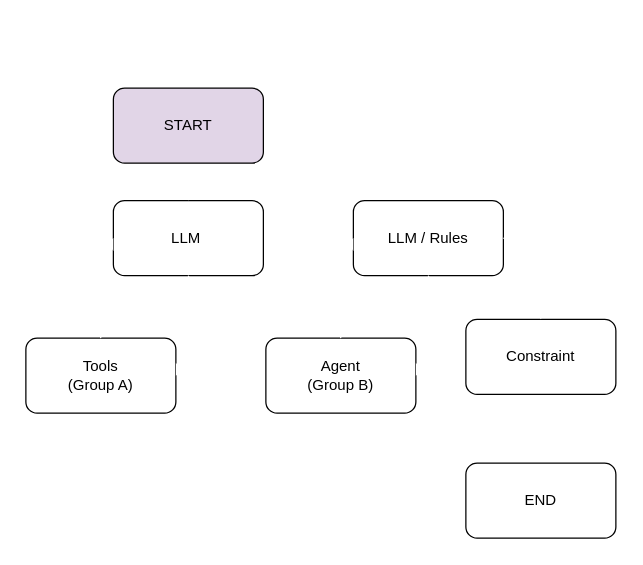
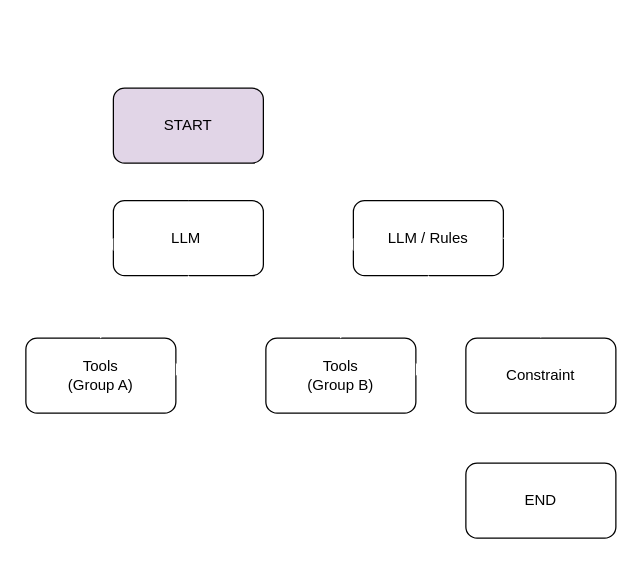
(541, 357) -> (541, 376)
(341, 376) -> (341, 376)
